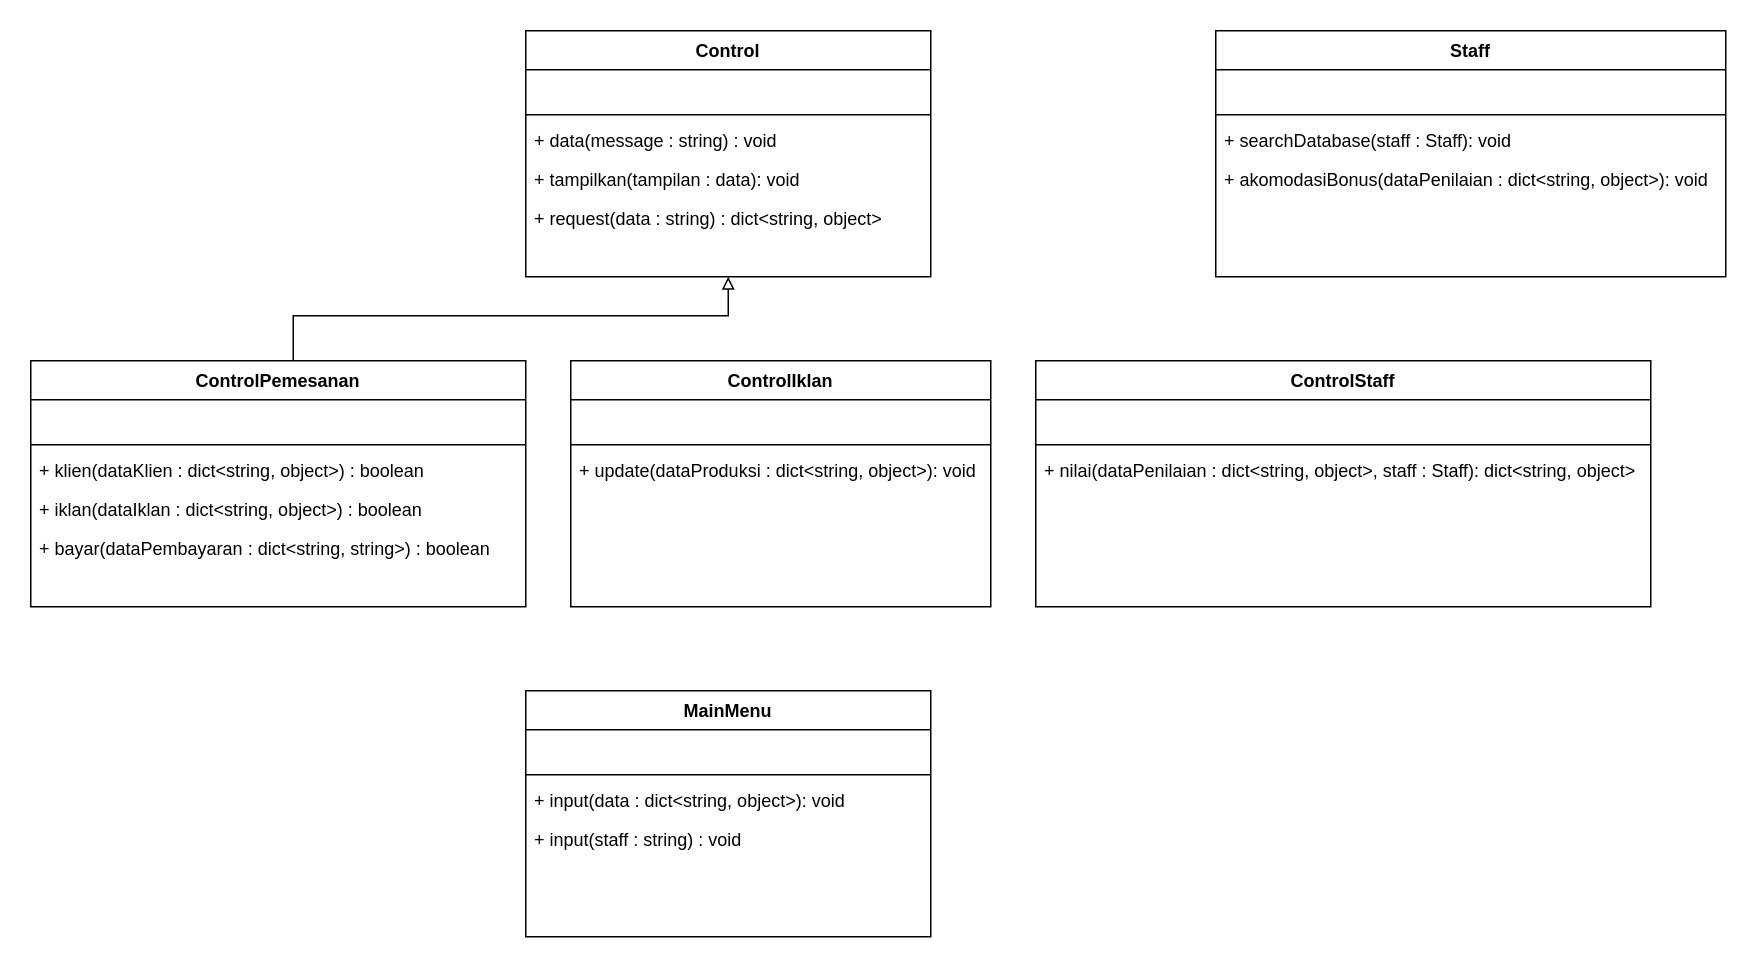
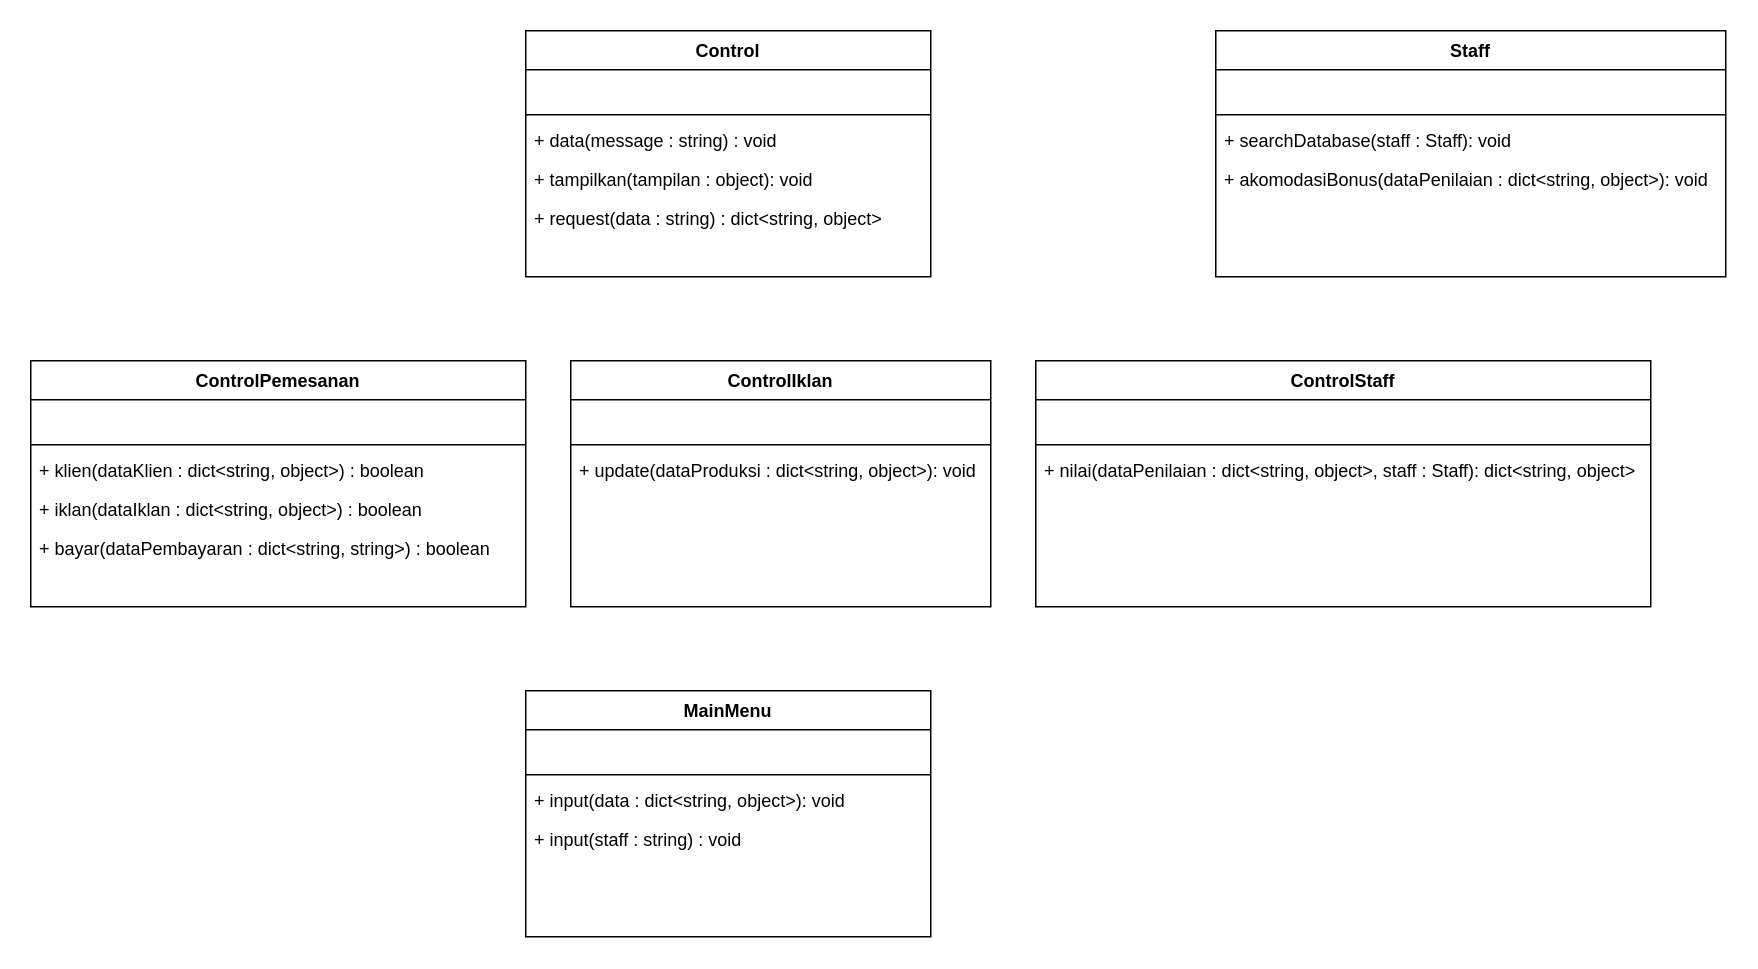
(680, 180) -> (690, 180)
(501, 316) -> none
